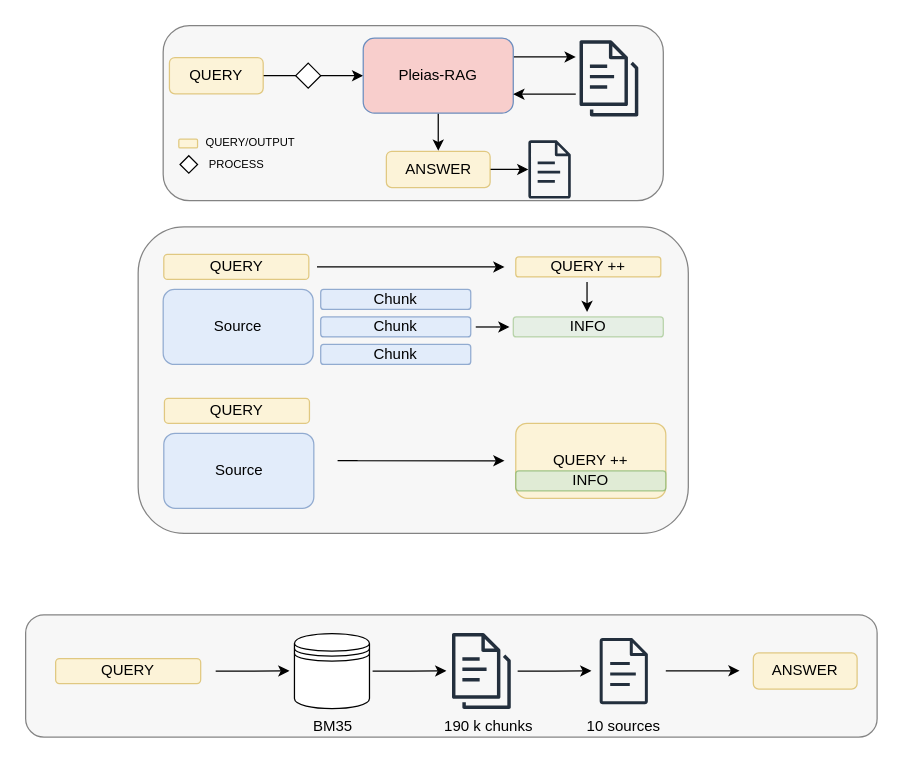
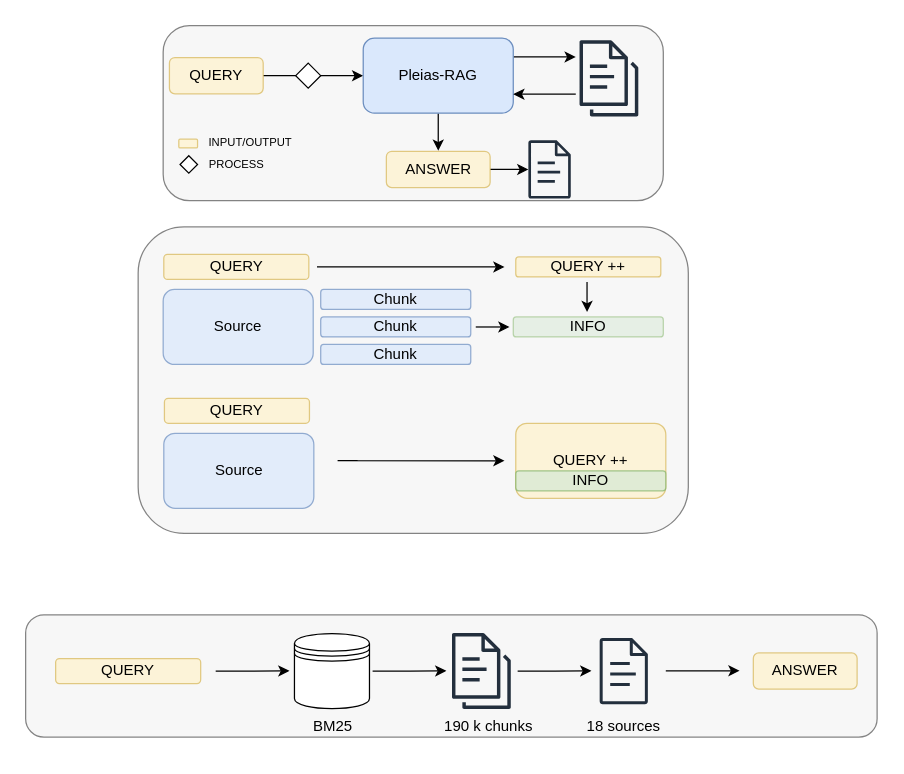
(438, 76) -> (438, 76)
(251, 142) -> (251, 142)
(333, 727) -> (333, 727)
(624, 727) -> (624, 727)
